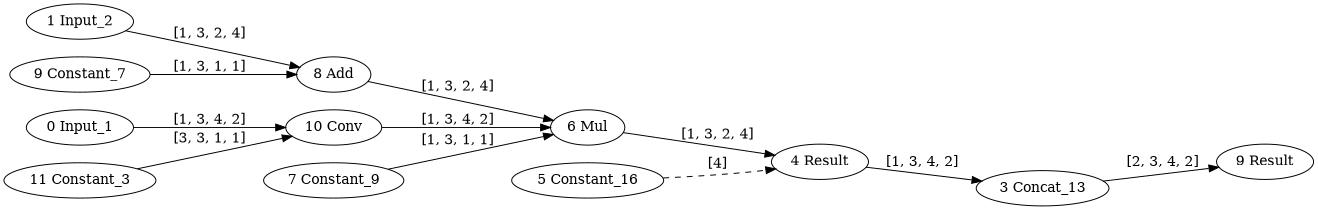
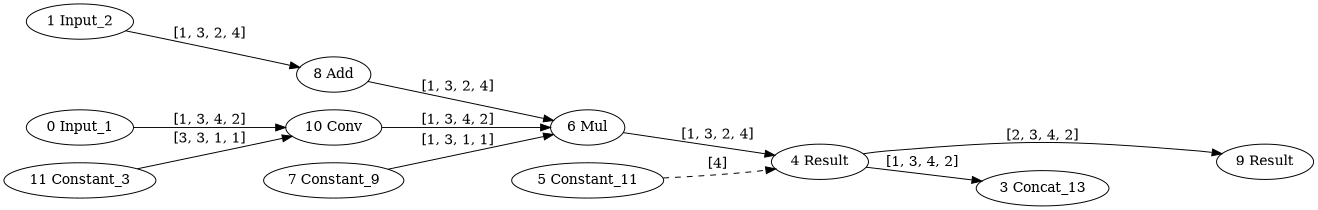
(80, 75) -> none
(1156, 175) -> (1037, 143)
(588, 180) -> (588, 180)
